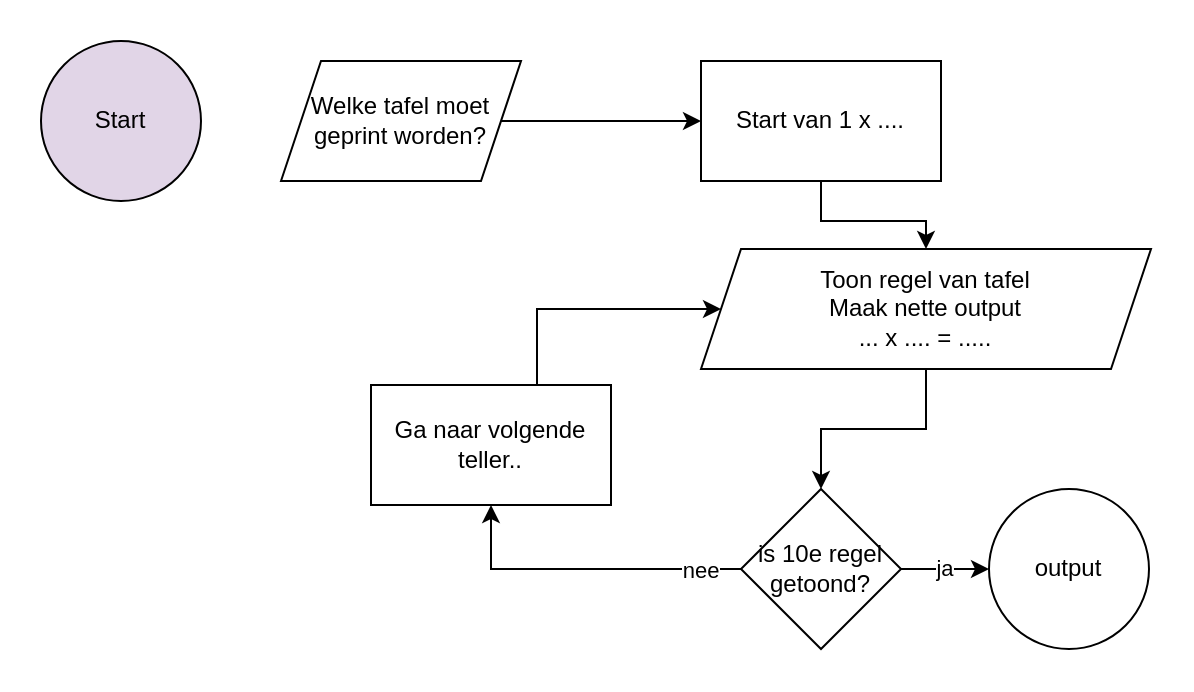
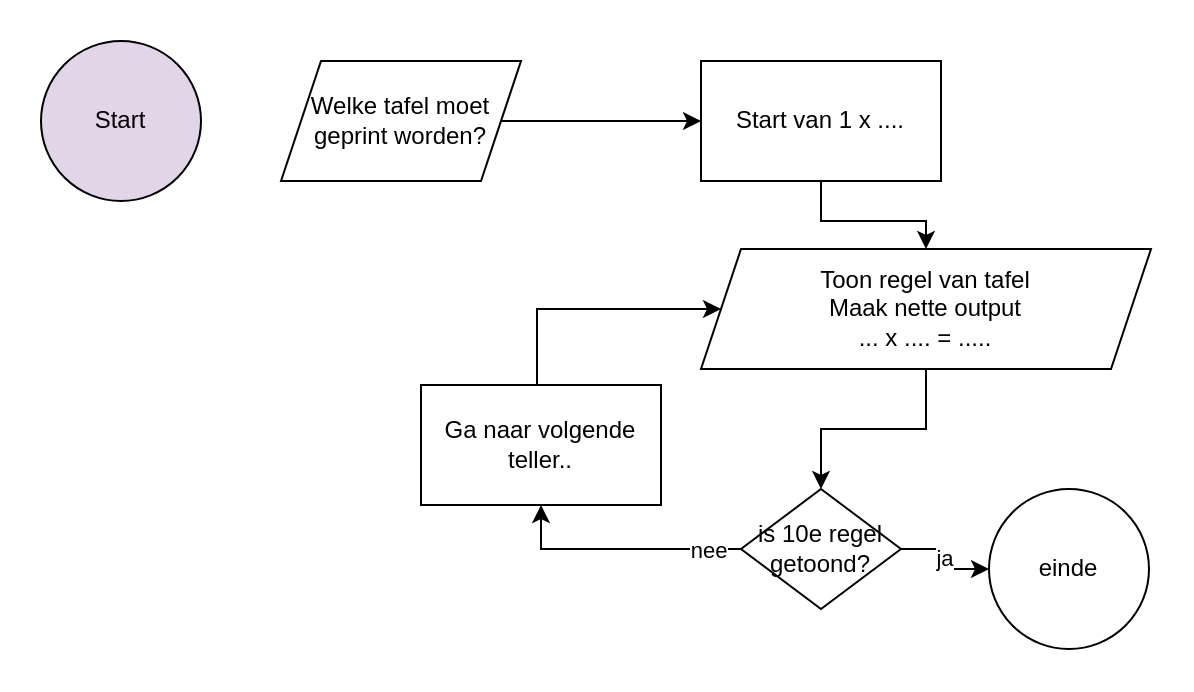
(491, 445) -> (541, 445)
(821, 569) -> (821, 549)
(1069, 569) -> (1069, 569)
